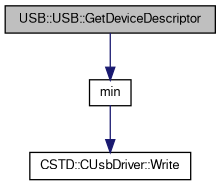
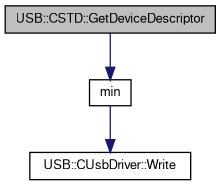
(110, 19) -> (110, 19)
(110, 166) -> (110, 166)
